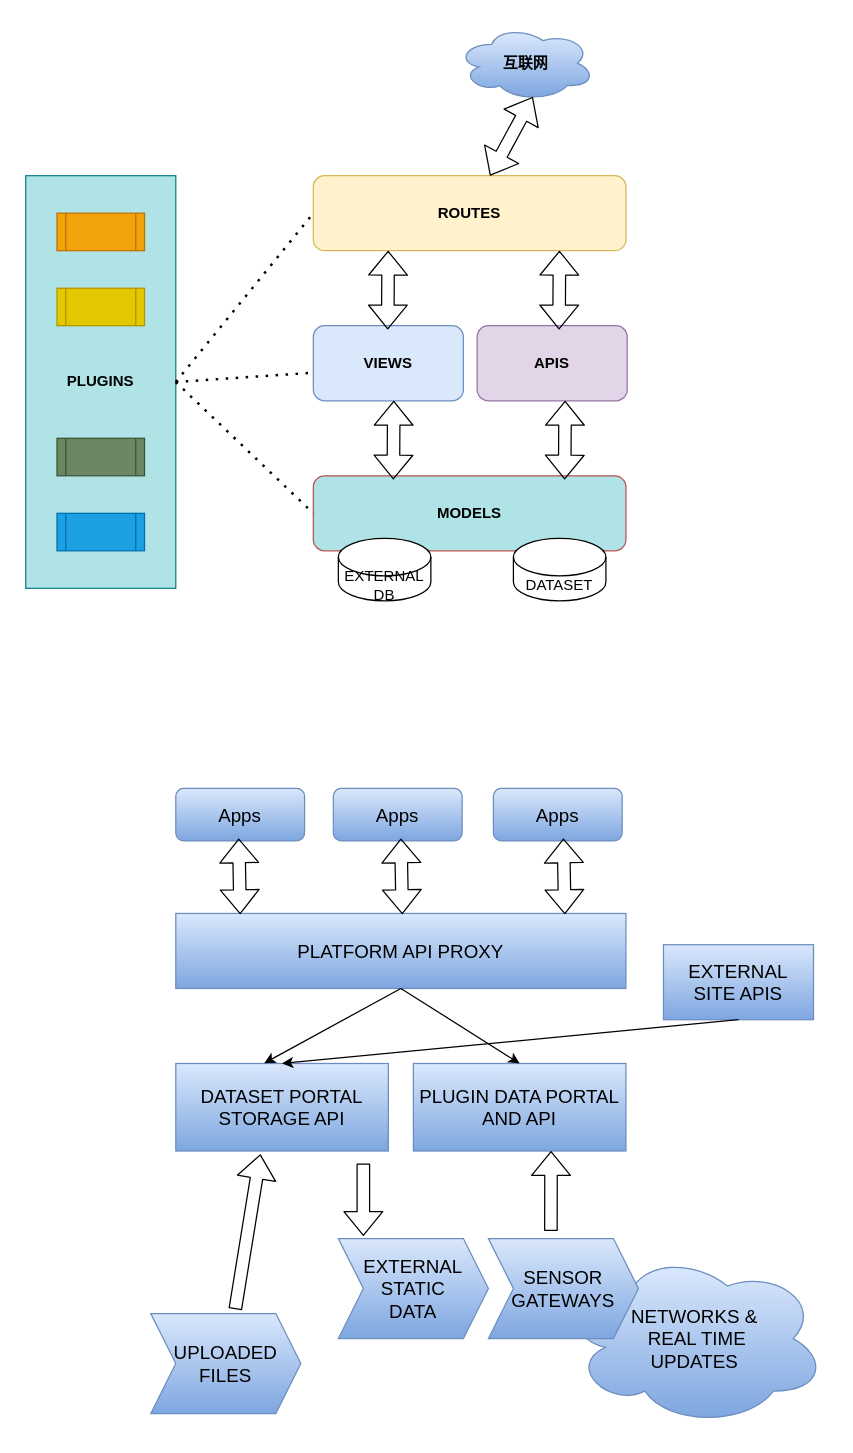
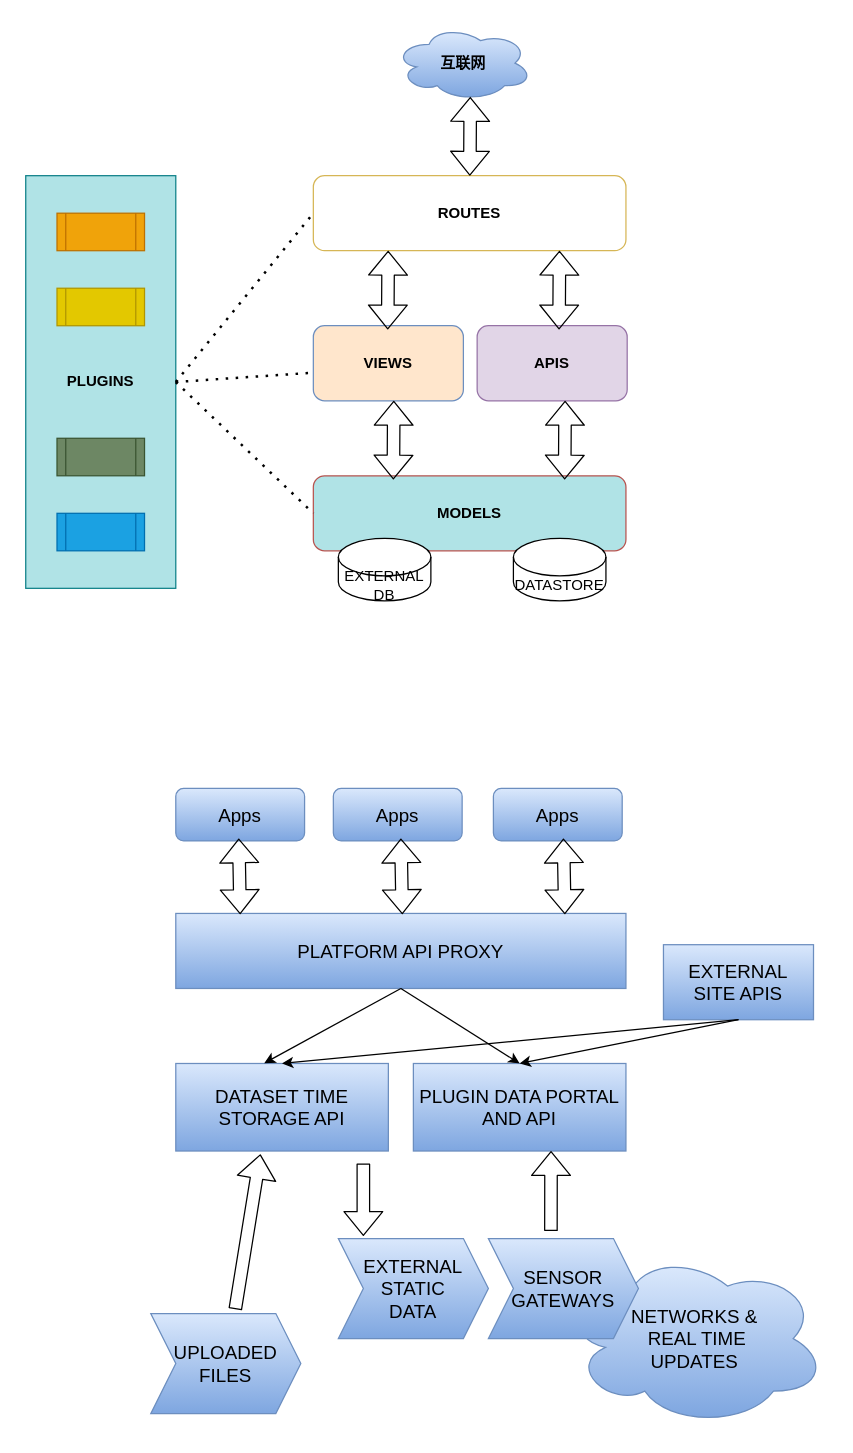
(526, 63) -> (463, 63)
(469, 213) -> (469, 213)
(388, 363) -> (388, 363)
(559, 586) -> (559, 586)
none -> (630, 1041)
(282, 1107) -> (282, 1107)
